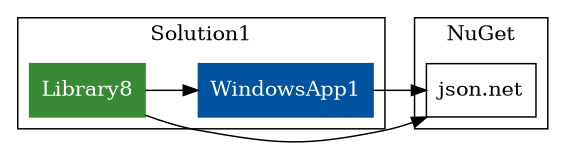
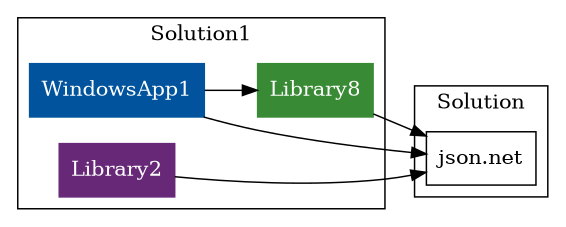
(481, 35) -> (481, 103)
(164, 90) -> (223, 90)
none -> (117, 170)
